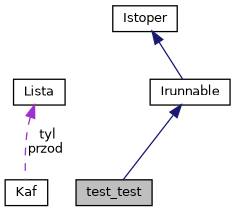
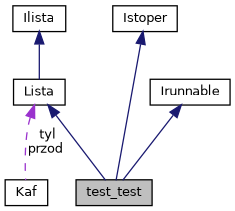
none -> (39, 19)
(171, 61) -> (128, 112)
none -> (81, 148)
